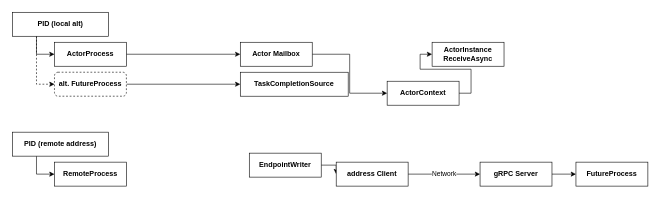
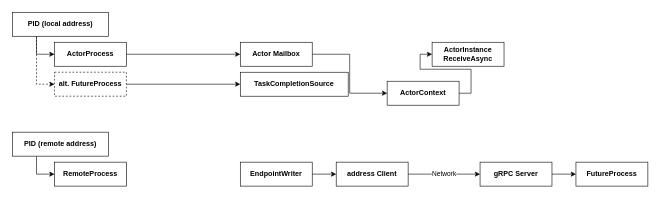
(60, 24) -> (60, 24)
(90, 84) -> (90, 84)
(285, 165) -> (276, 174)
